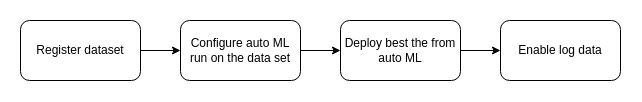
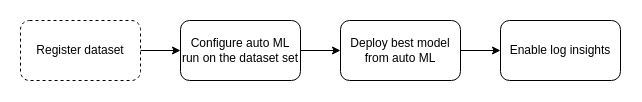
(81, 51) -> (81, 51)
(241, 51) -> (241, 51)
(401, 51) -> (401, 51)
(561, 51) -> (561, 51)
